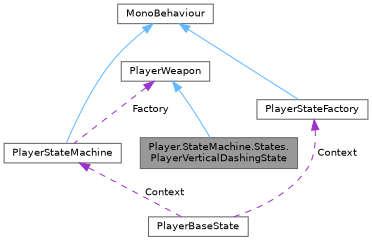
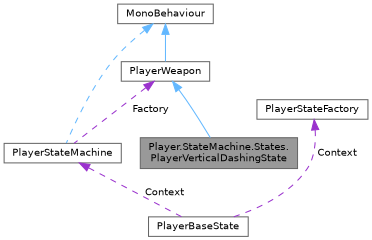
(243, 64) -> (165, 48)
(98, 81) -> (98, 81)
